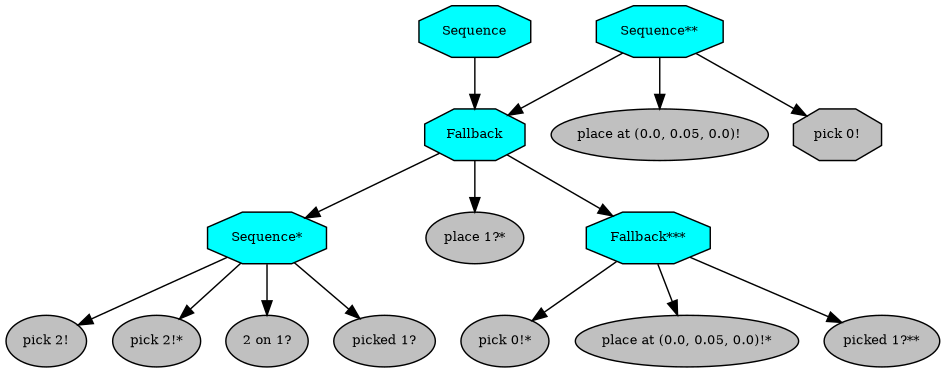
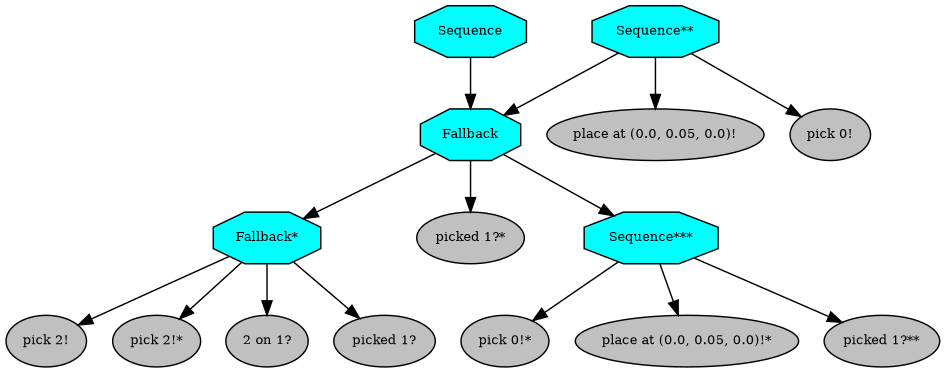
(837, 135) -> (830, 135)
(267, 238) -> (267, 238)
(475, 238) -> (471, 238)
(648, 238) -> (651, 238)
